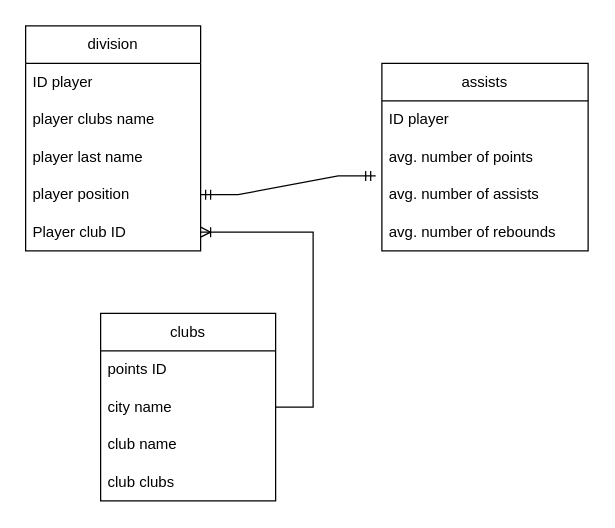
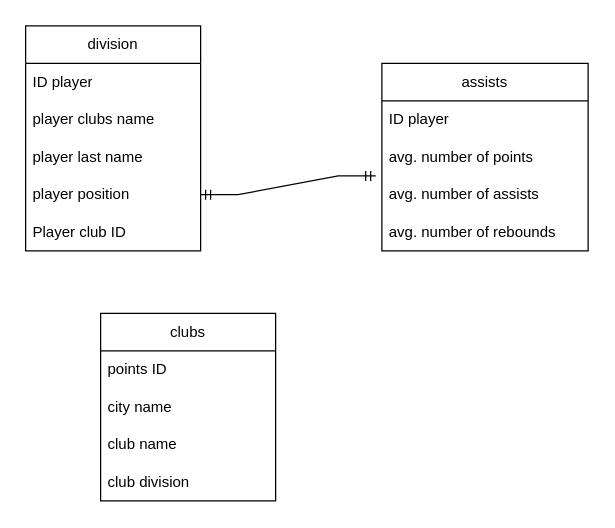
(313, 282) -> none
(144, 482) -> (153, 482)
